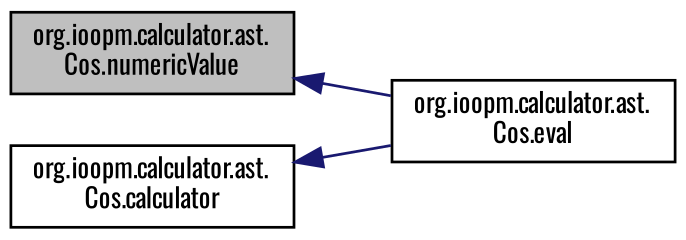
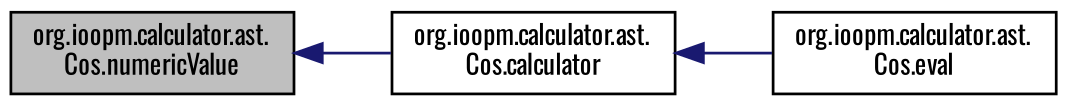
(357, 90) -> (357, 53)
